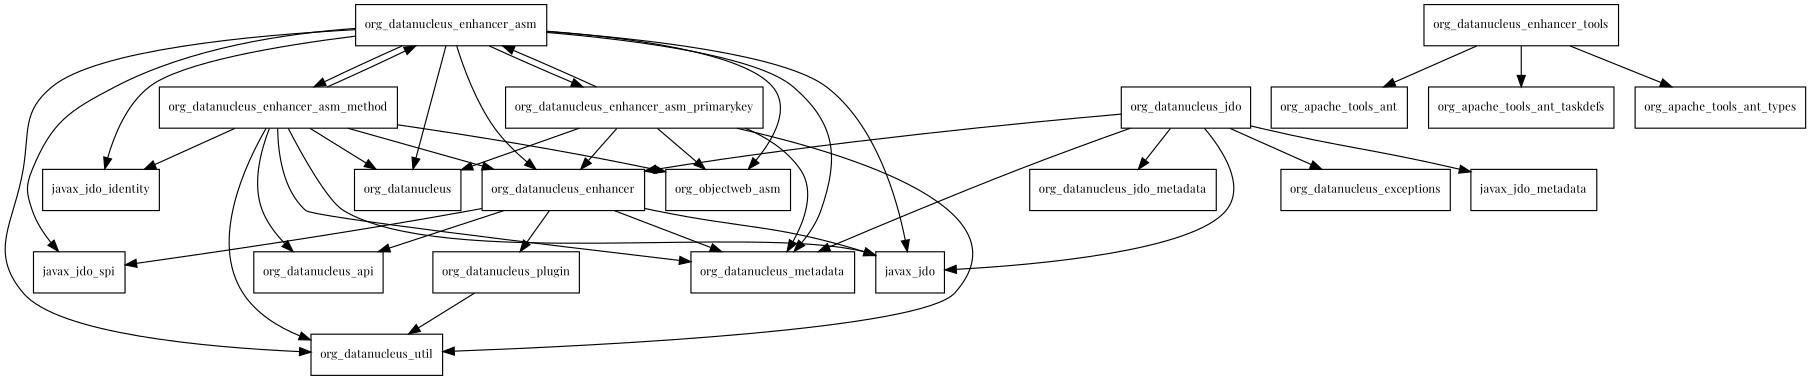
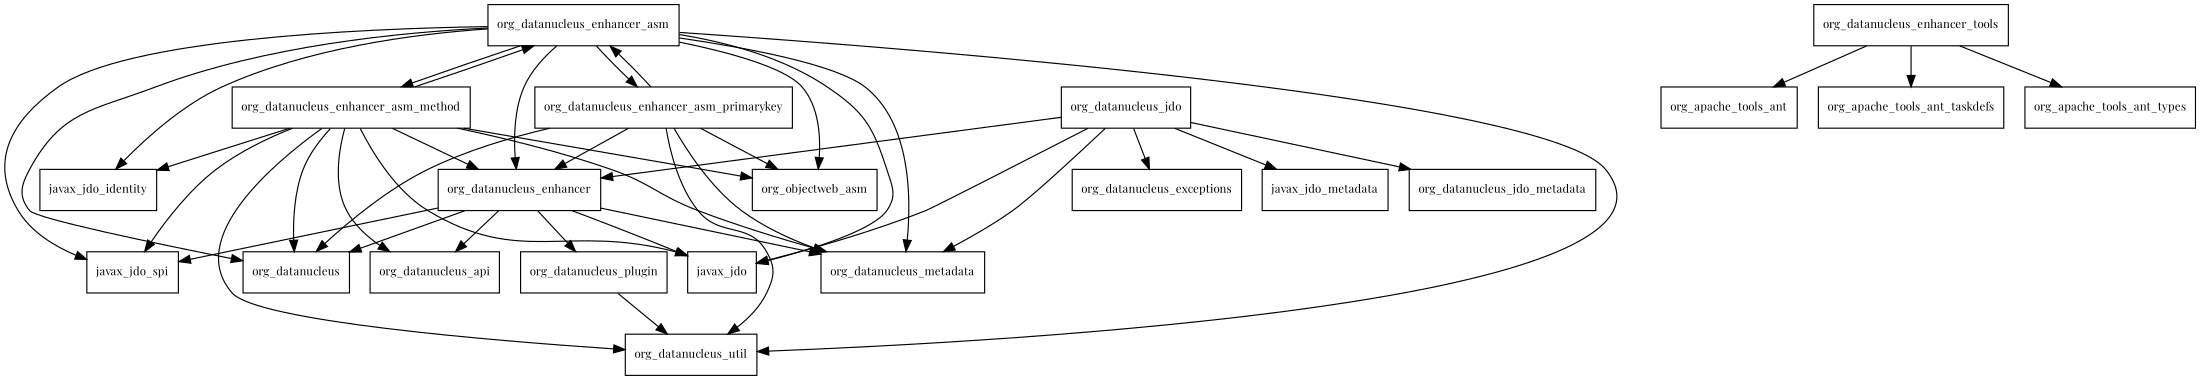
none -> (212, 173)
none -> (413, 229)
